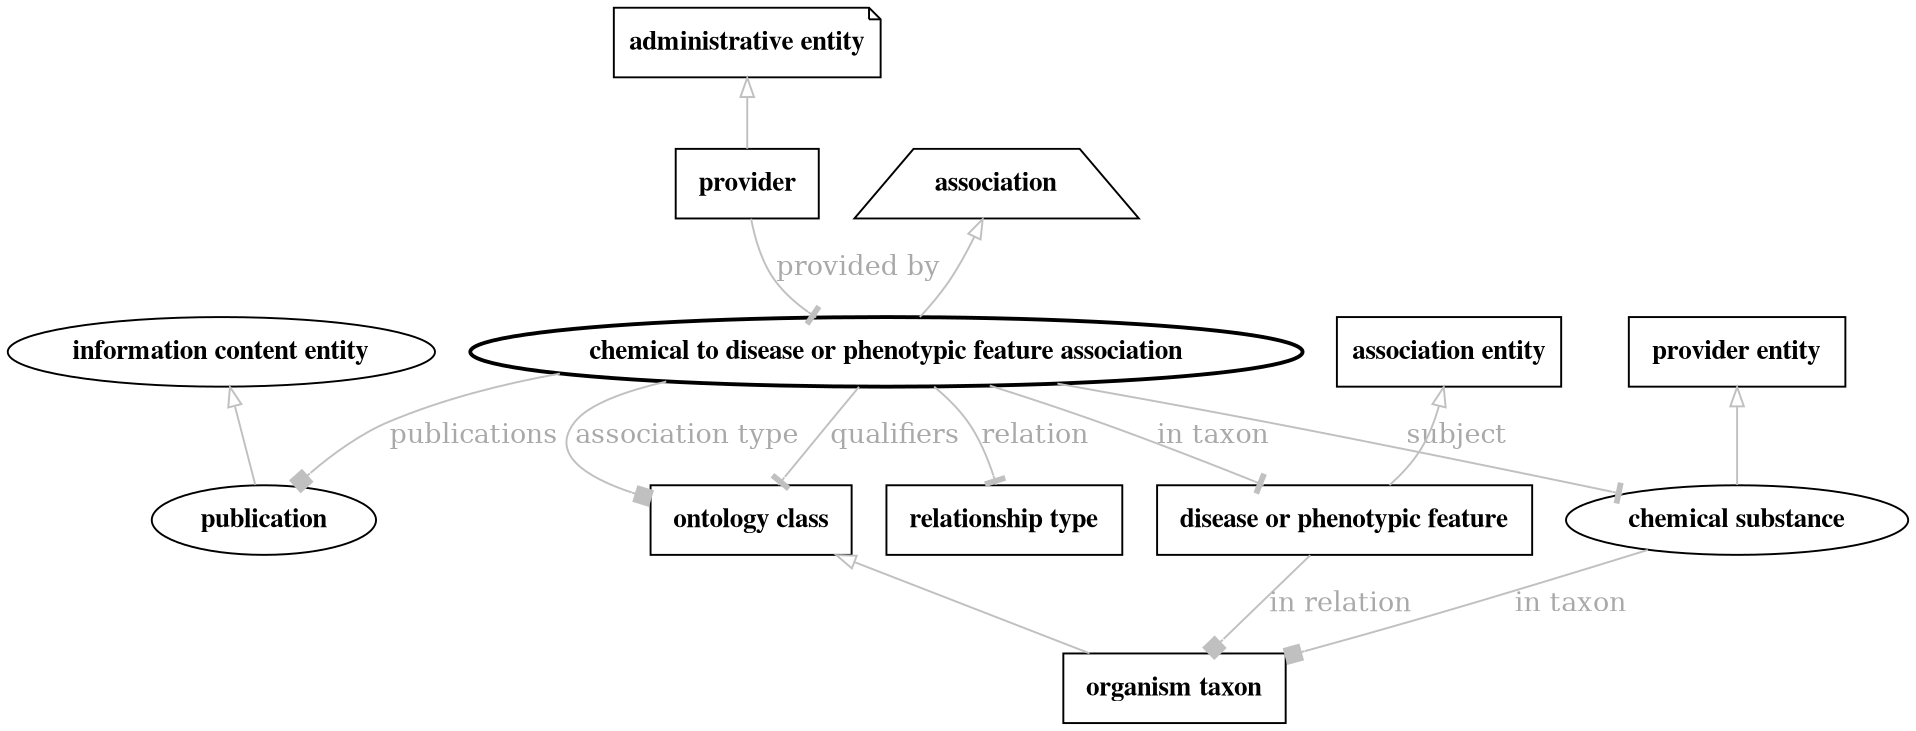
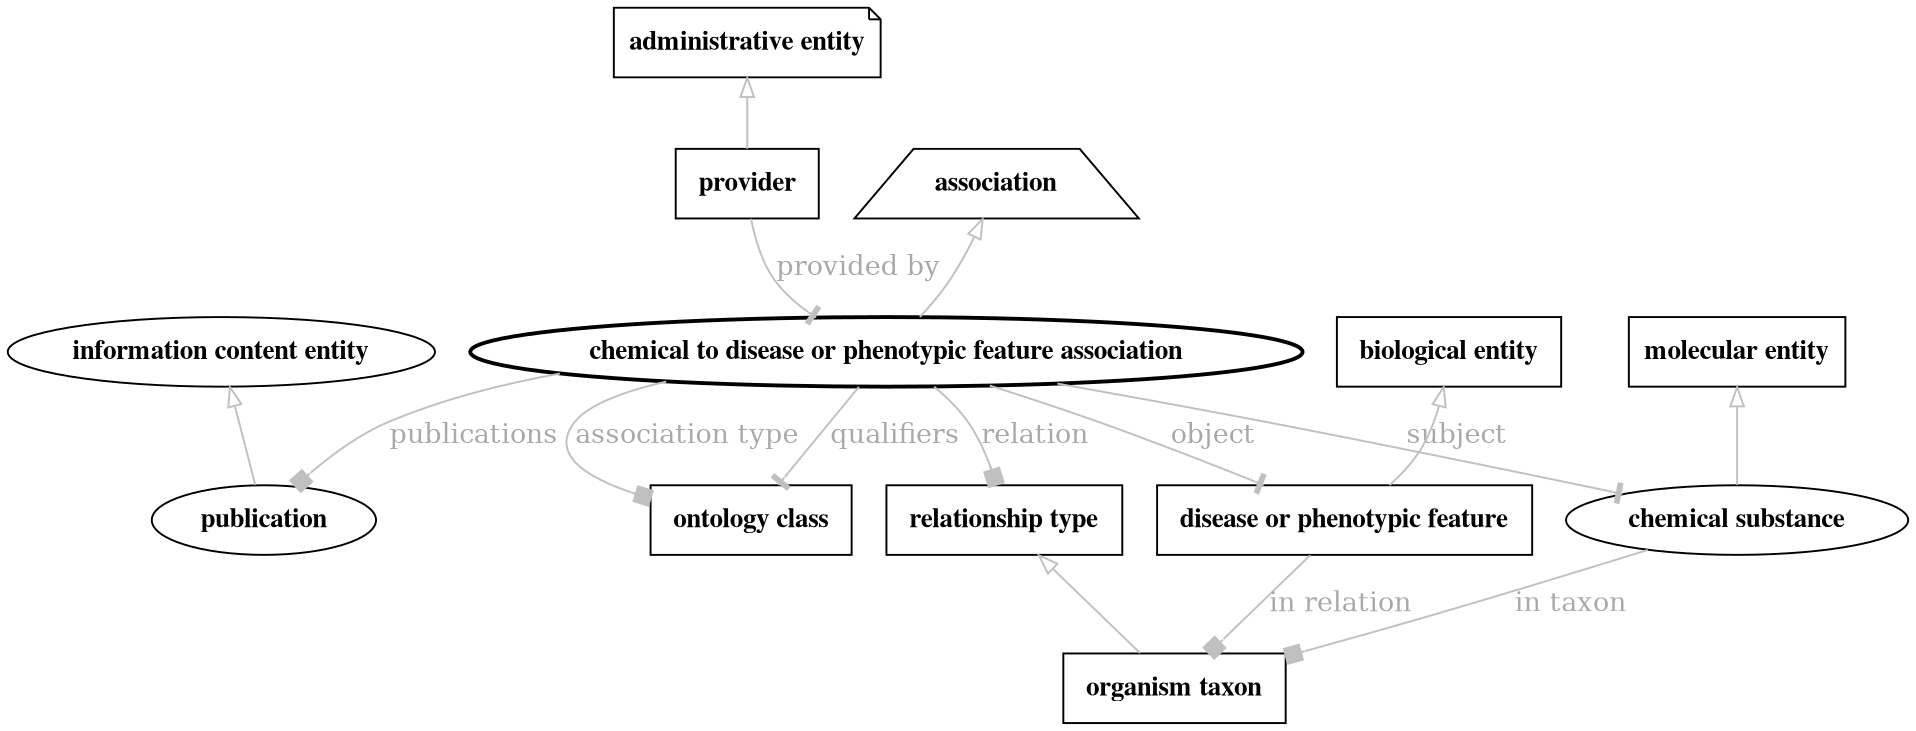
(1449, 352) -> (1449, 352)
(1737, 352) -> (1737, 352)
(971, 426) -> (971, 426)
(1213, 436) -> (1213, 436)
(972, 608) -> (1096, 611)
